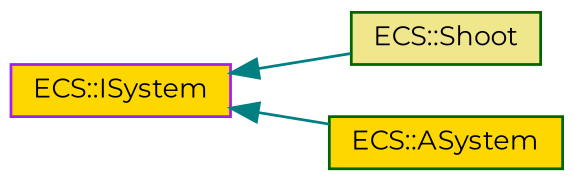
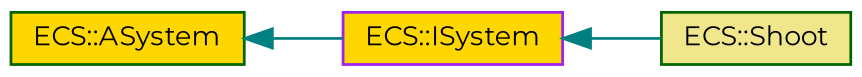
(294, 118) -> (308, 38)
